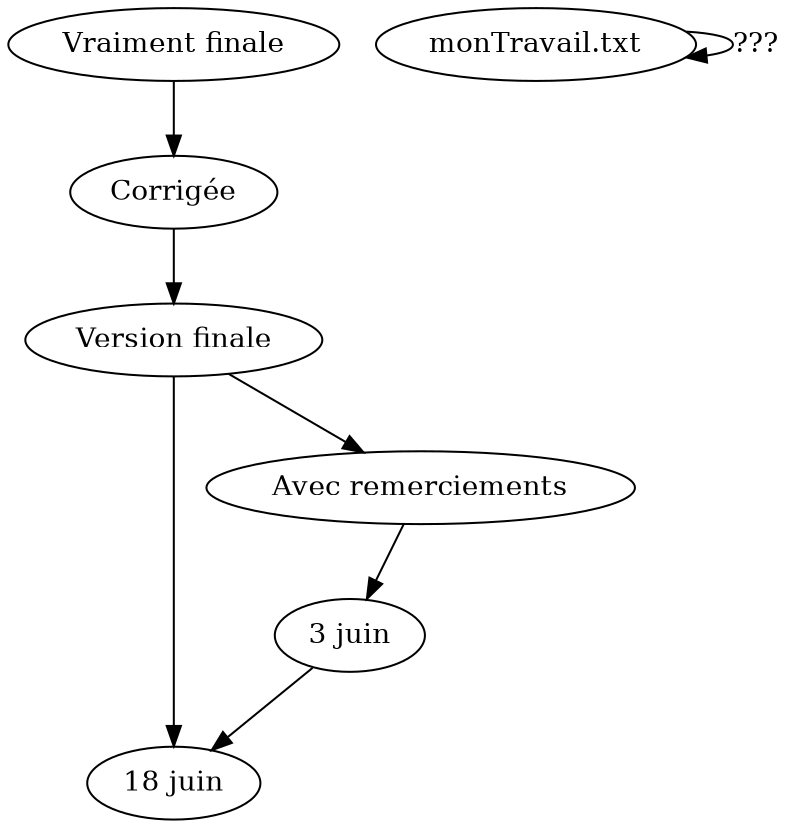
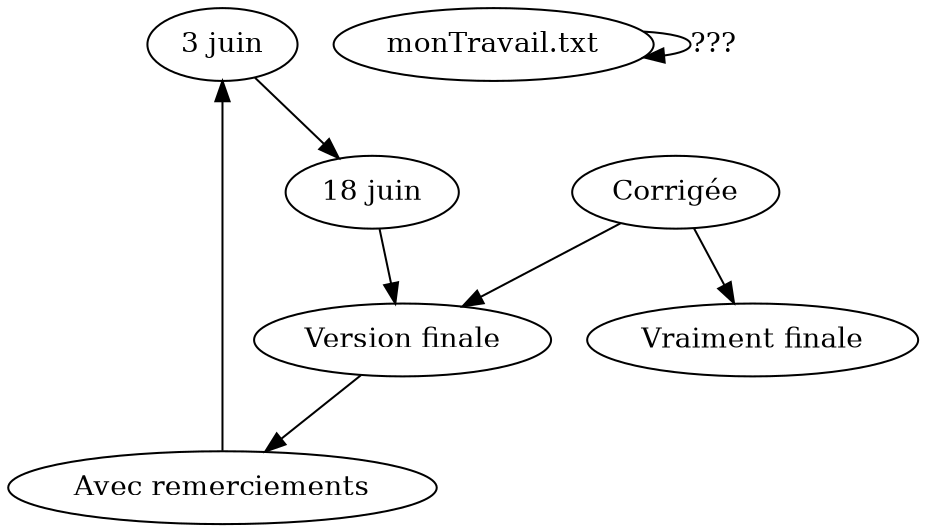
(174, 108) -> (709, 257)
(174, 551) -> (385, 256)
